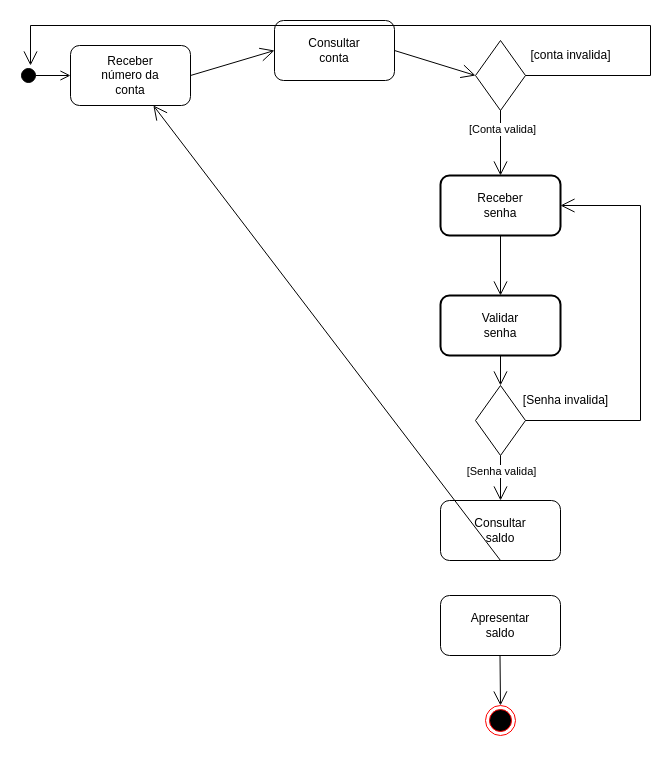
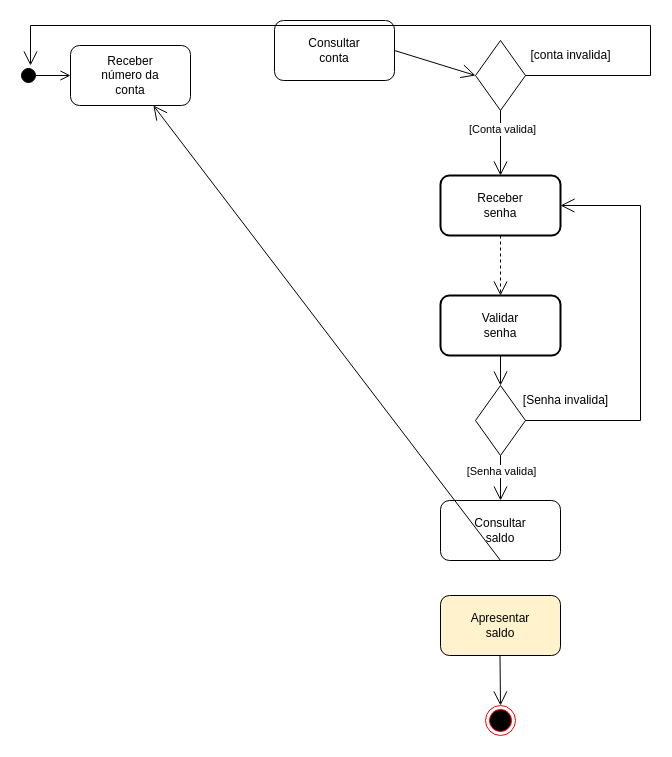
(231, 63) -> none
(501, 263) -> (501, 263)
(501, 626) -> (501, 626)
